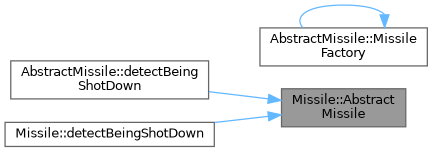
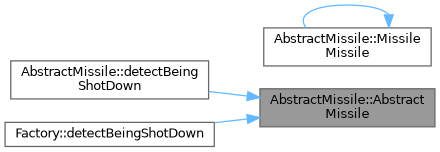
(344, 47) -> (347, 47)
(344, 108) -> (347, 108)
(110, 134) -> (110, 134)
